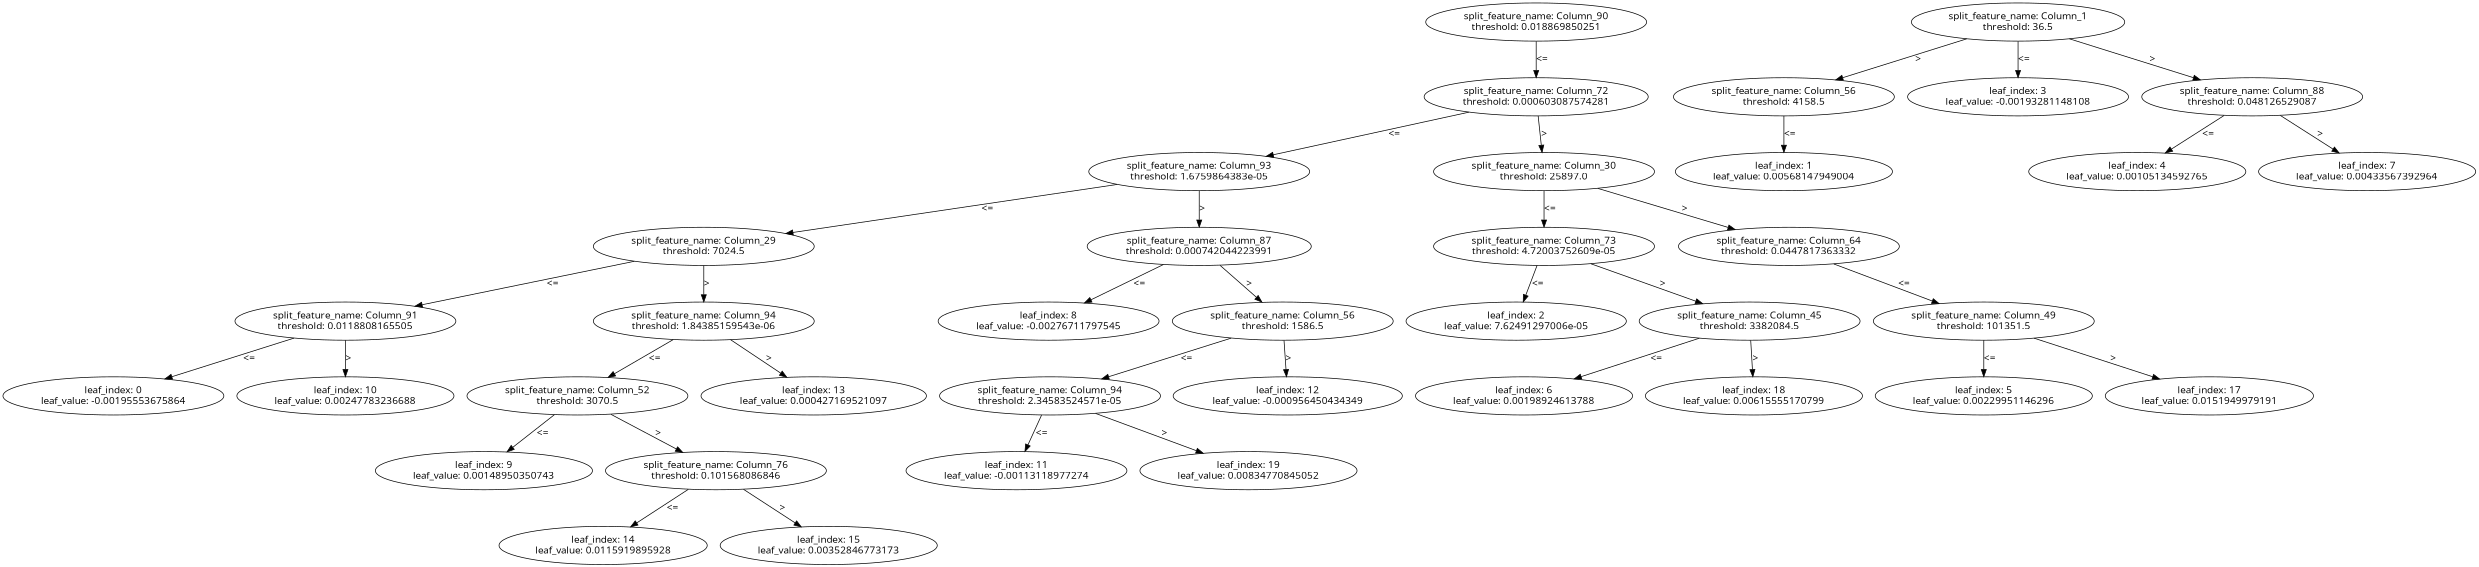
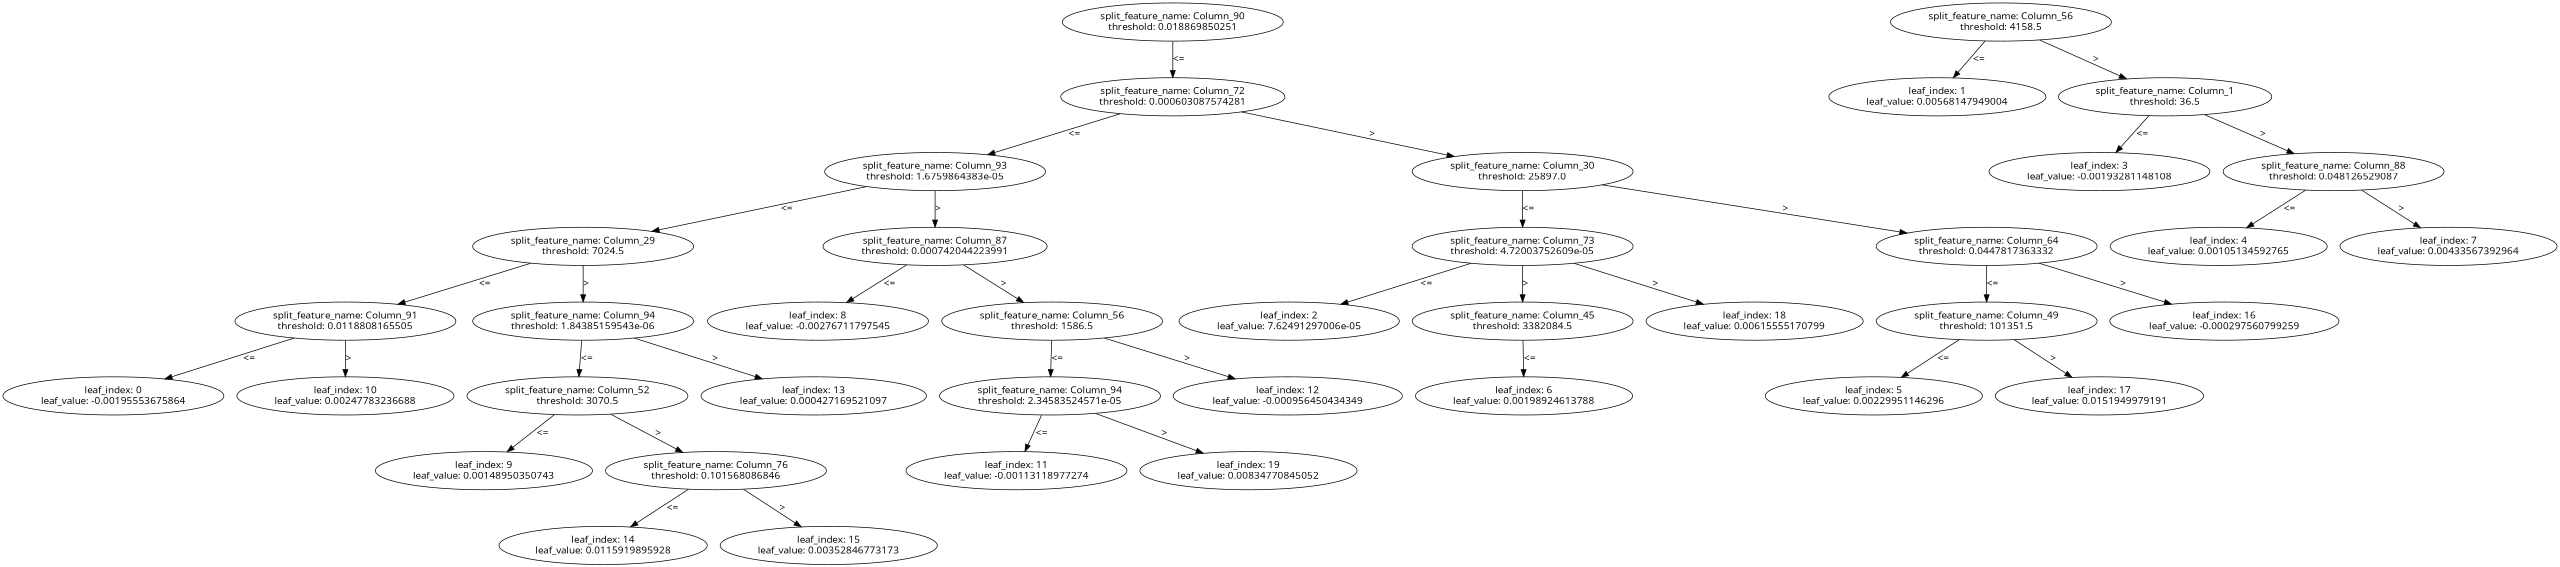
(1905, 58) -> (2080, 58)
none -> (2224, 321)
(1752, 355) -> (1635, 283)
